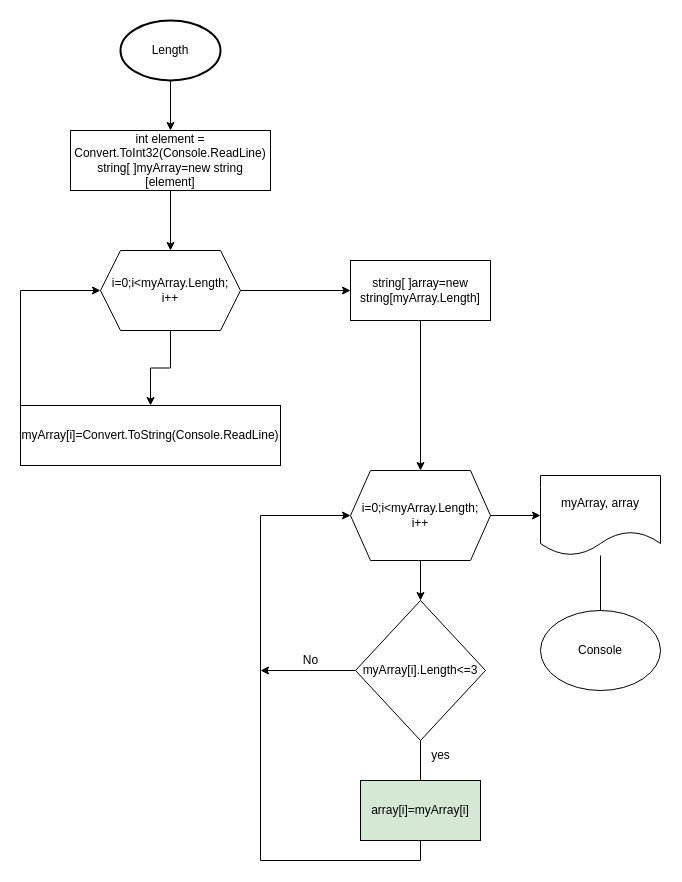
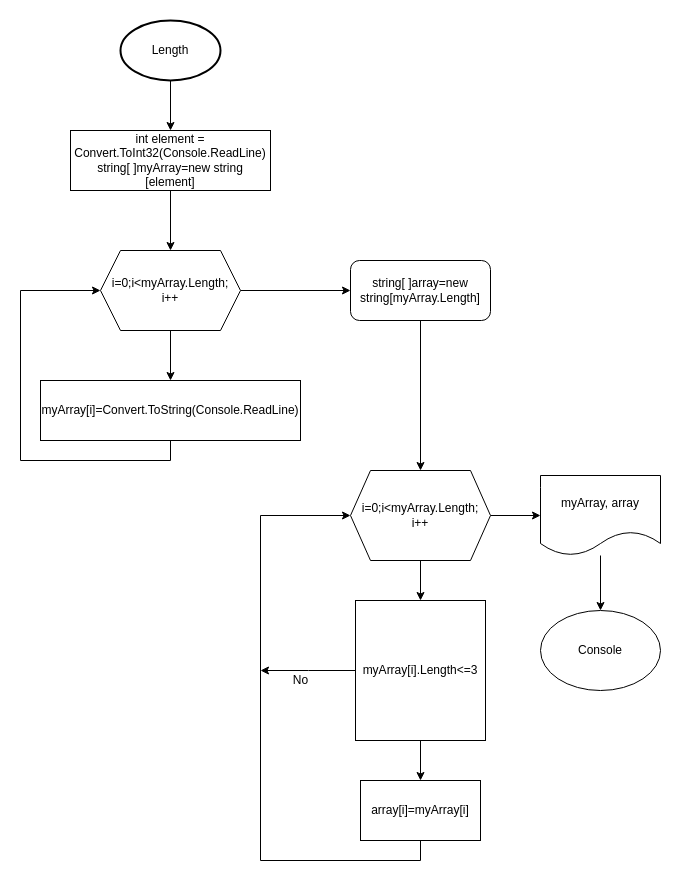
(421, 291) -> (421, 291)
(151, 436) -> (171, 411)
(601, 605) -> (601, 602)
(311, 661) -> (301, 681)
(421, 671) -> (421, 671)
(441, 756) -> none
(421, 775) -> (421, 772)
(421, 811) -> (421, 811)
